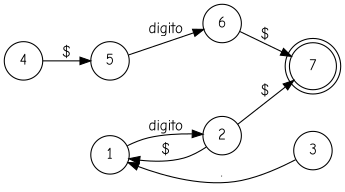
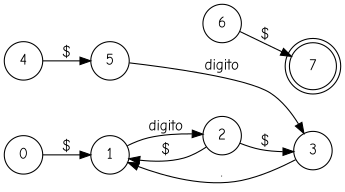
(161, 44) -> (222, 77)
(262, 106) -> (261, 150)
none -> (23, 155)
